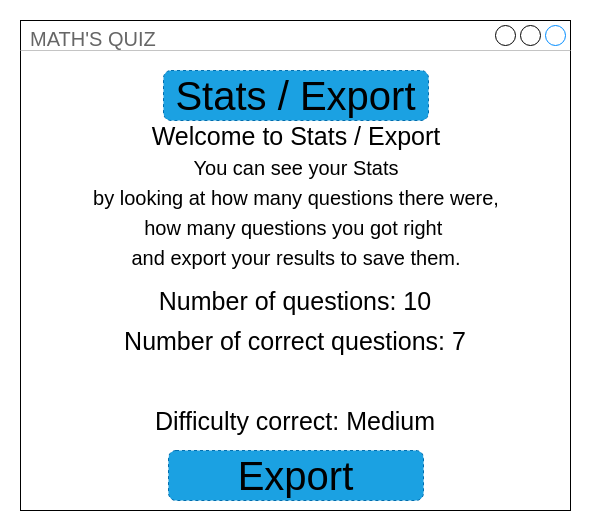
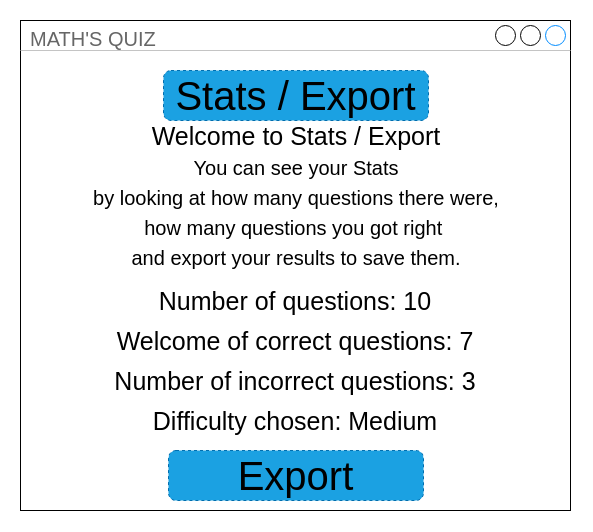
(296, 341) -> (296, 341)
none -> (296, 381)
(296, 421) -> (296, 421)
